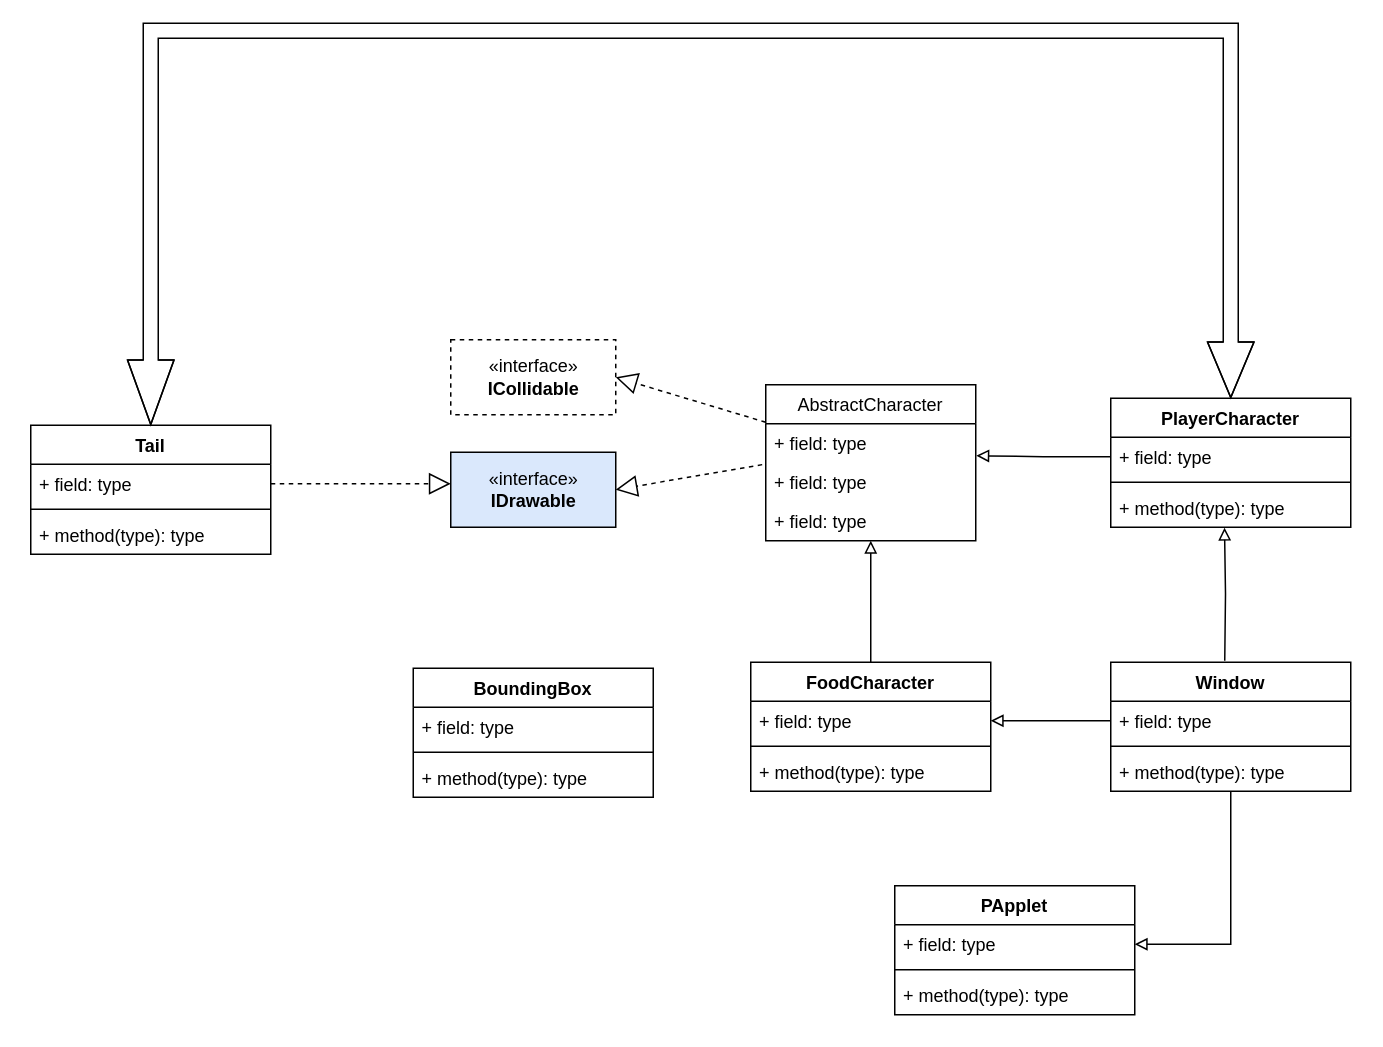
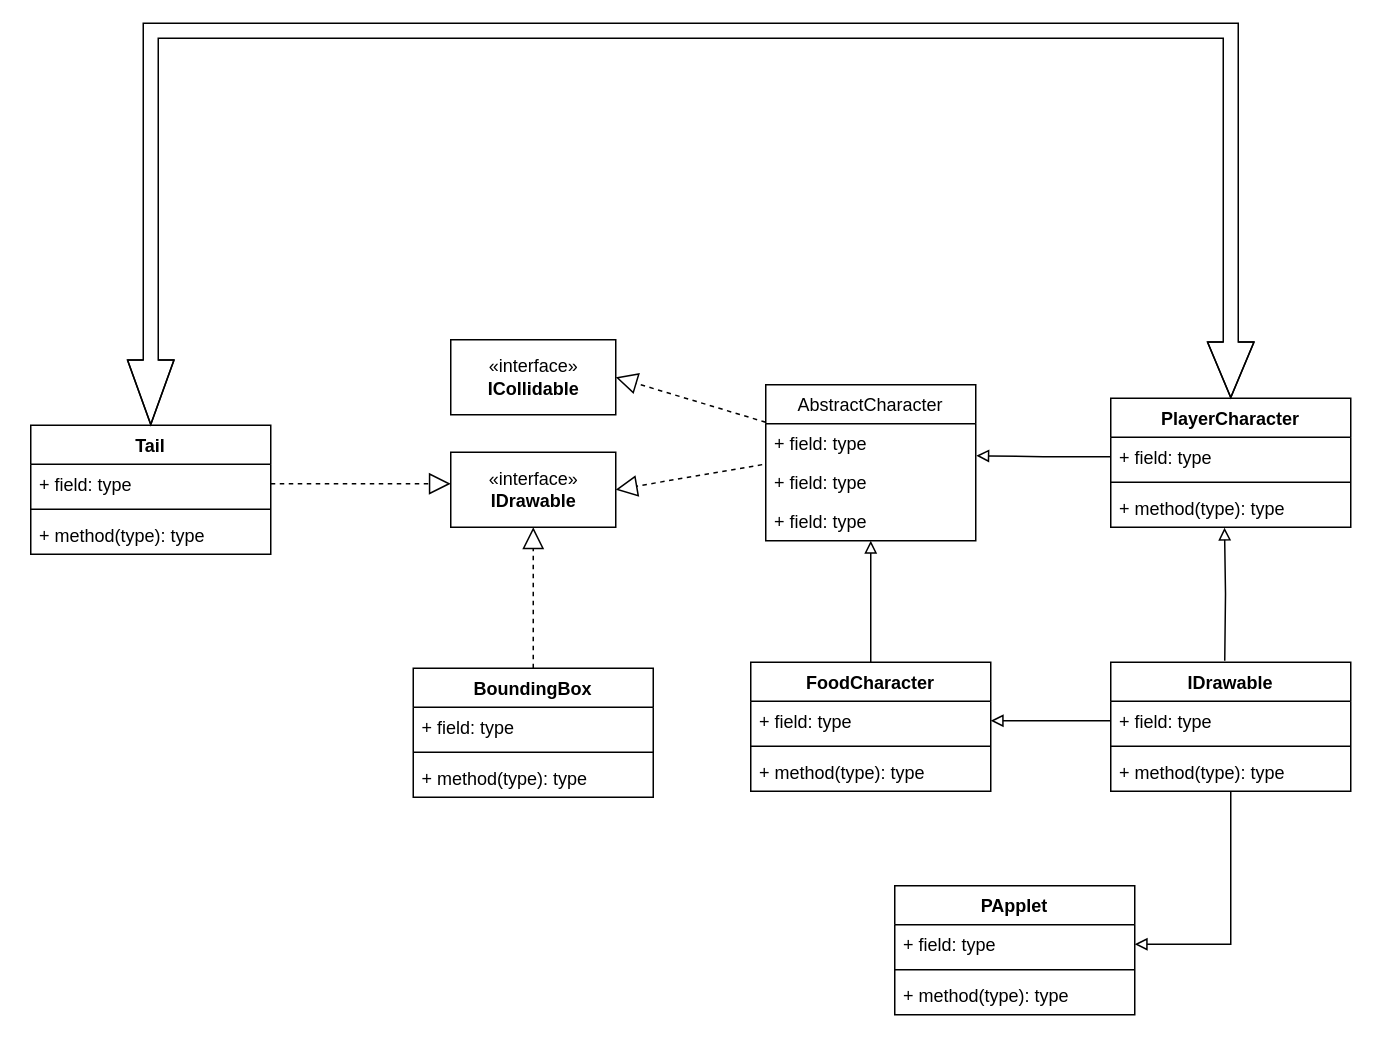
(533, 377) -> (533, 377)
(533, 490) -> (533, 490)
none -> (533, 609)
(1230, 683) -> (1230, 683)
